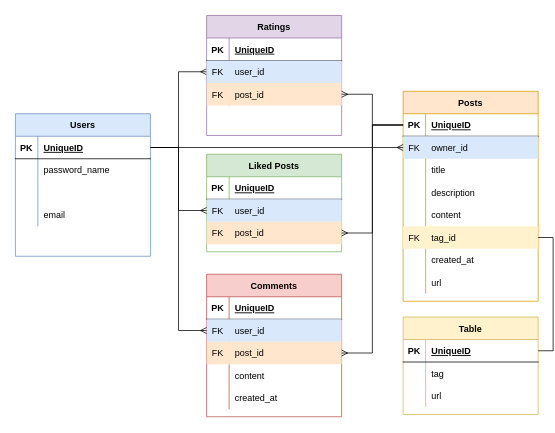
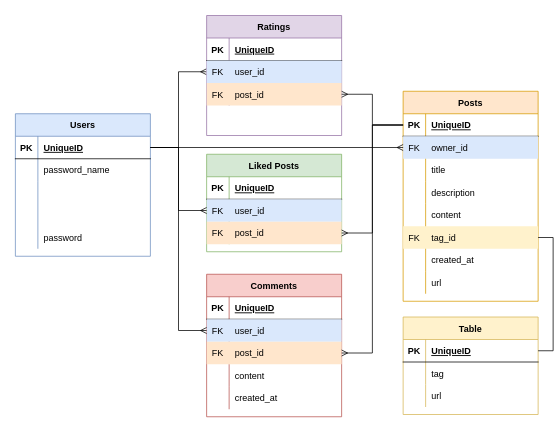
(94, 215) -> none
none -> (94, 237)
